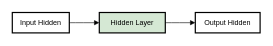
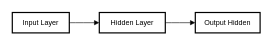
(41, 23) -> (41, 23)
(132, 23) -> (132, 23)
